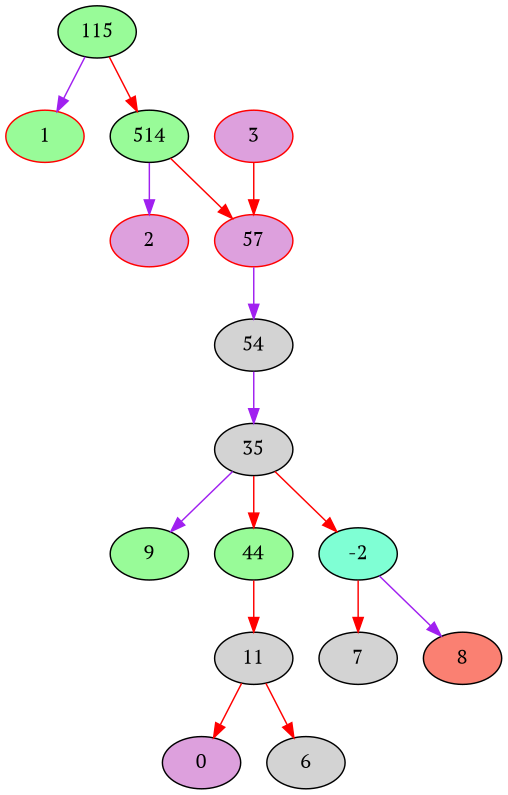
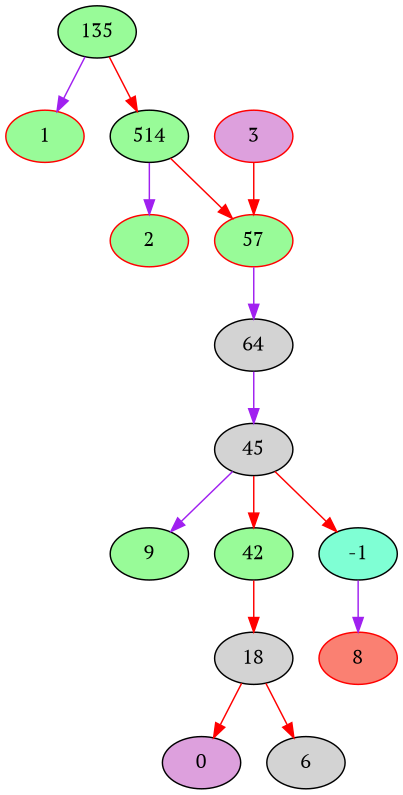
(97, 32) -> (97, 32)
(149, 241) -> (149, 241)
(254, 241) -> (254, 241)
(254, 345) -> (254, 345)
(254, 450) -> (254, 450)
(254, 554) -> (254, 554)
(358, 554) -> (358, 554)
(254, 658) -> (254, 658)
(358, 658) -> none
(463, 658) -> (358, 658)
